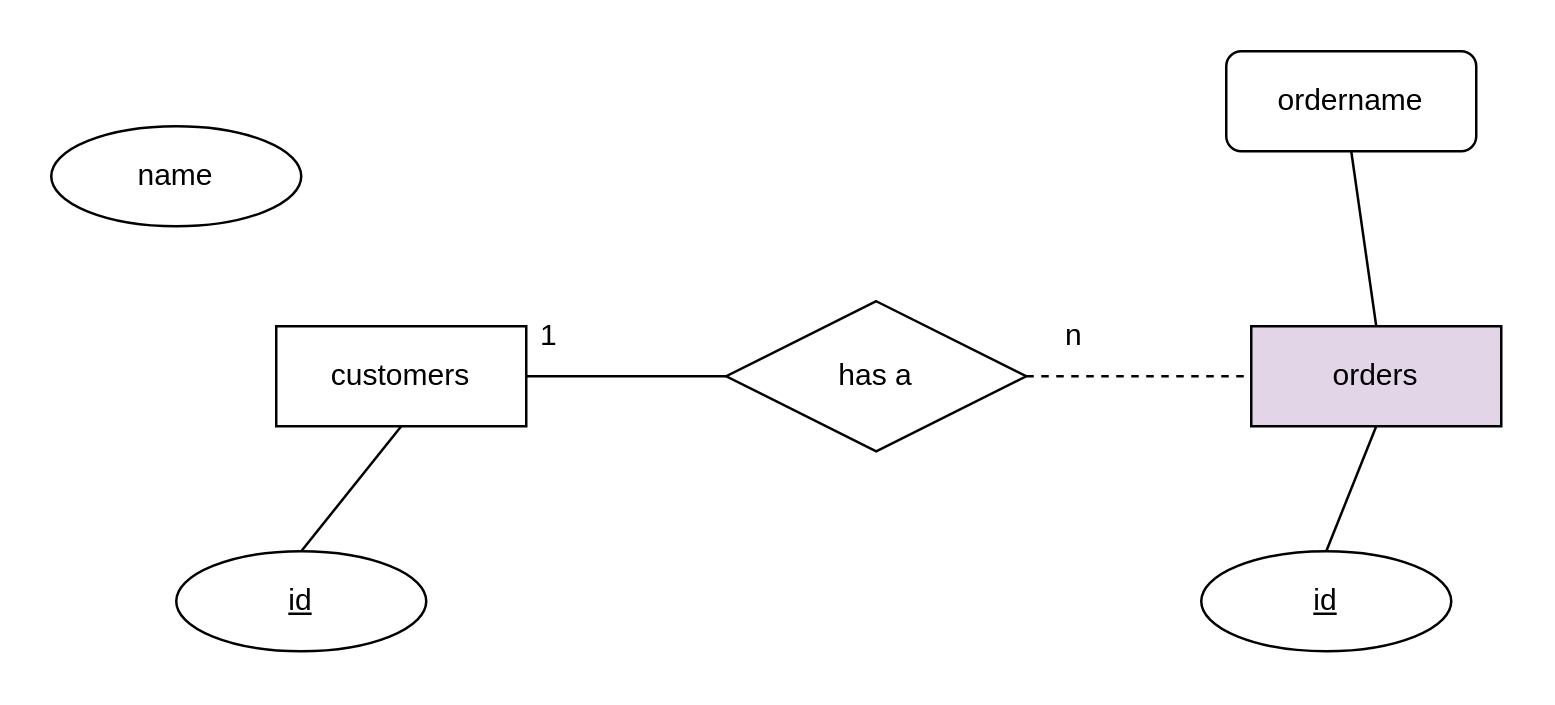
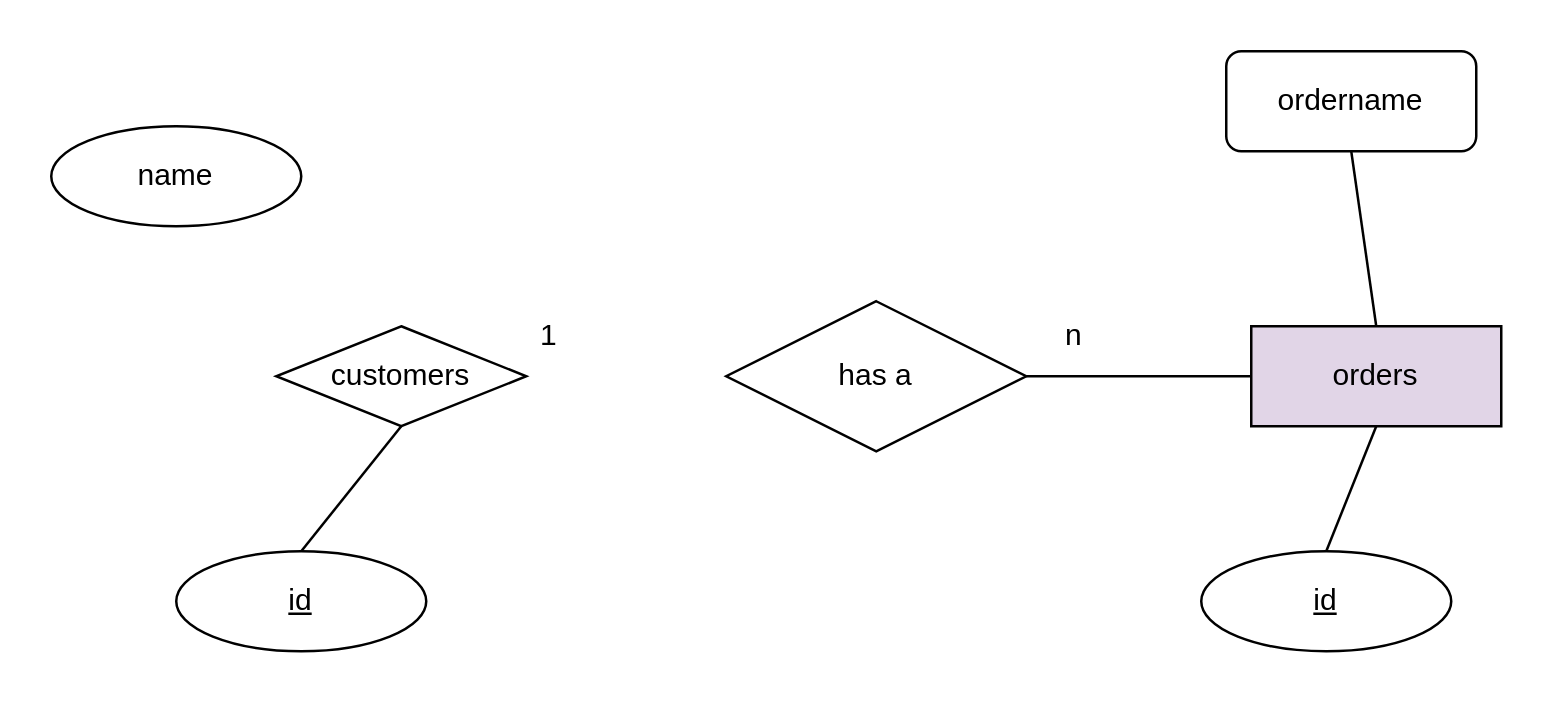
(401, 376) -> (401, 376)
(626, 376) -> none
(1141, 376) -> (1141, 376)
